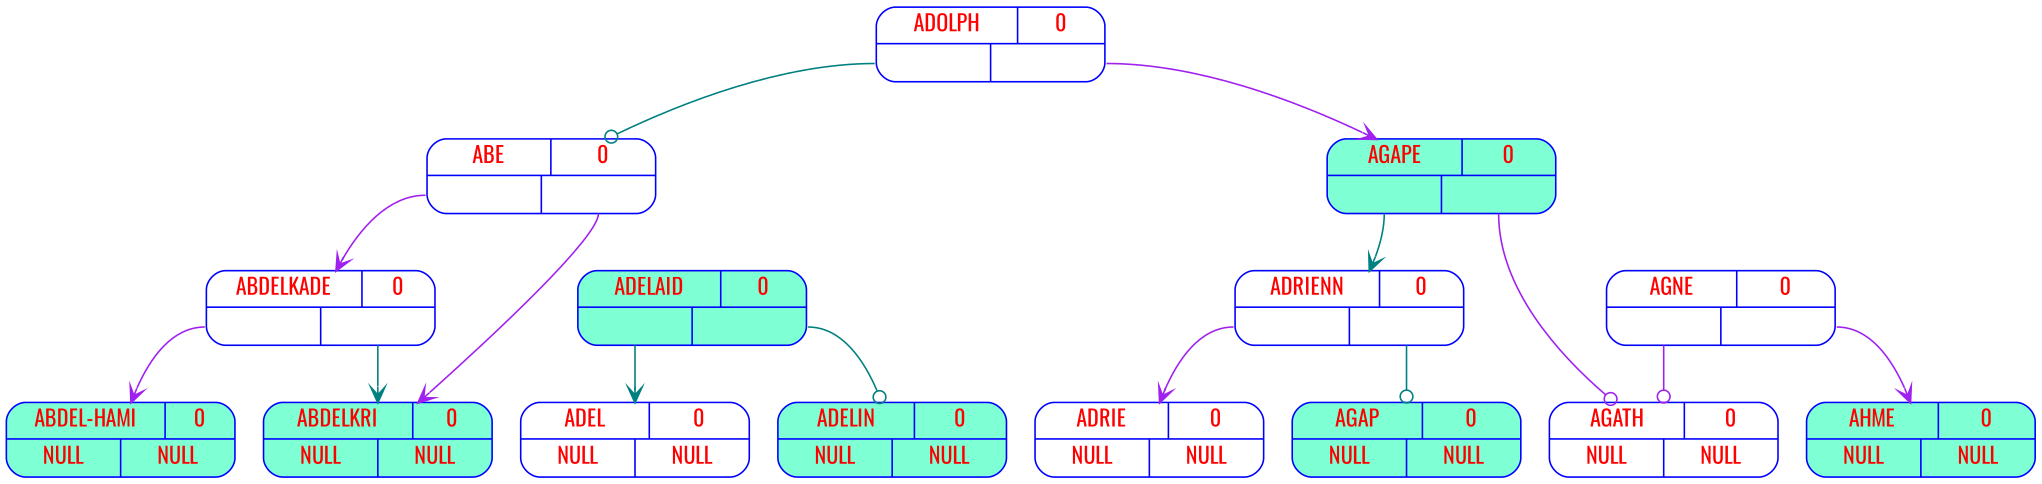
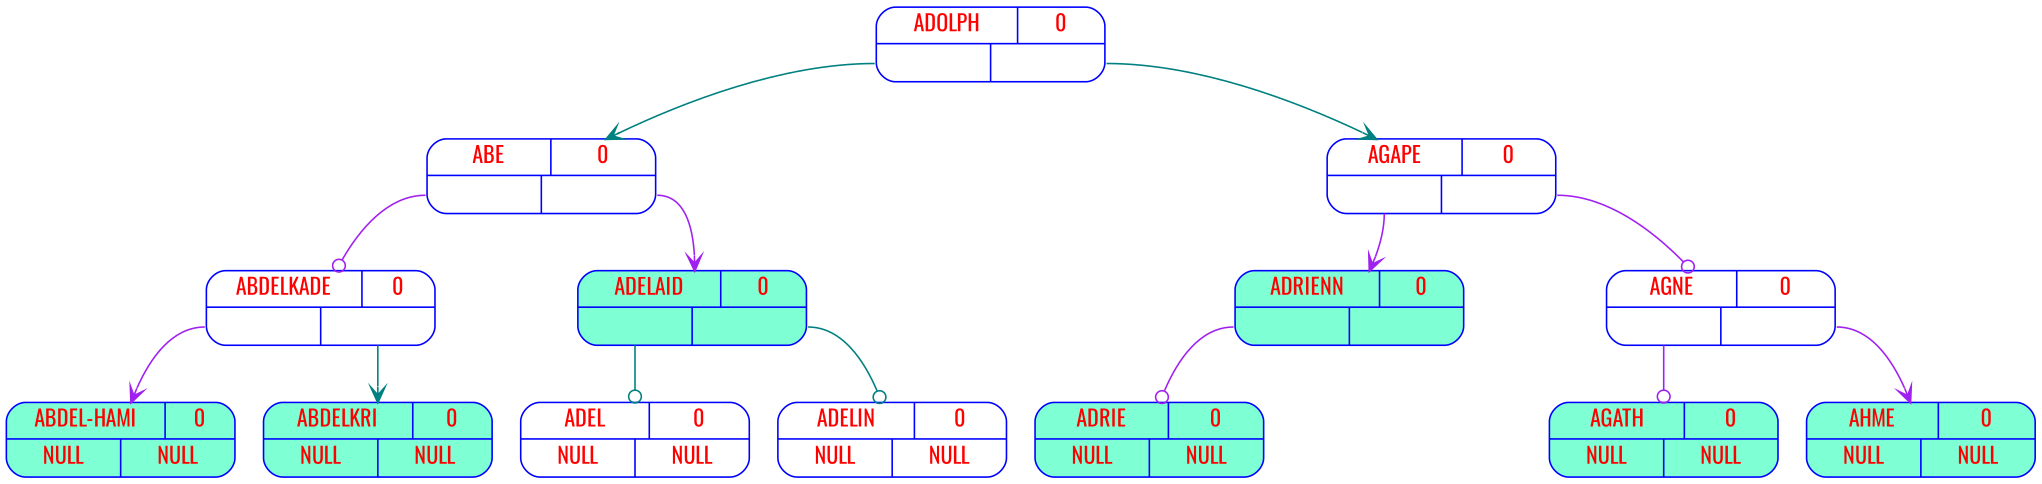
(742, 85) -> (742, 85)
(1238, 85) -> (1238, 85)
(1441, 176) -> (1441, 176)
(376, 217) -> (376, 217)
(1382, 235) -> (1382, 235)
(520, 308) -> (687, 217)
(1349, 308) -> (1349, 308)
(1533, 315) -> (1626, 216)
(1190, 349) -> (1190, 349)
(635, 368) -> (635, 368)
(892, 440) -> (892, 440)
(1149, 440) -> (1149, 440)
(1407, 440) -> none
(1664, 440) -> (1664, 440)
